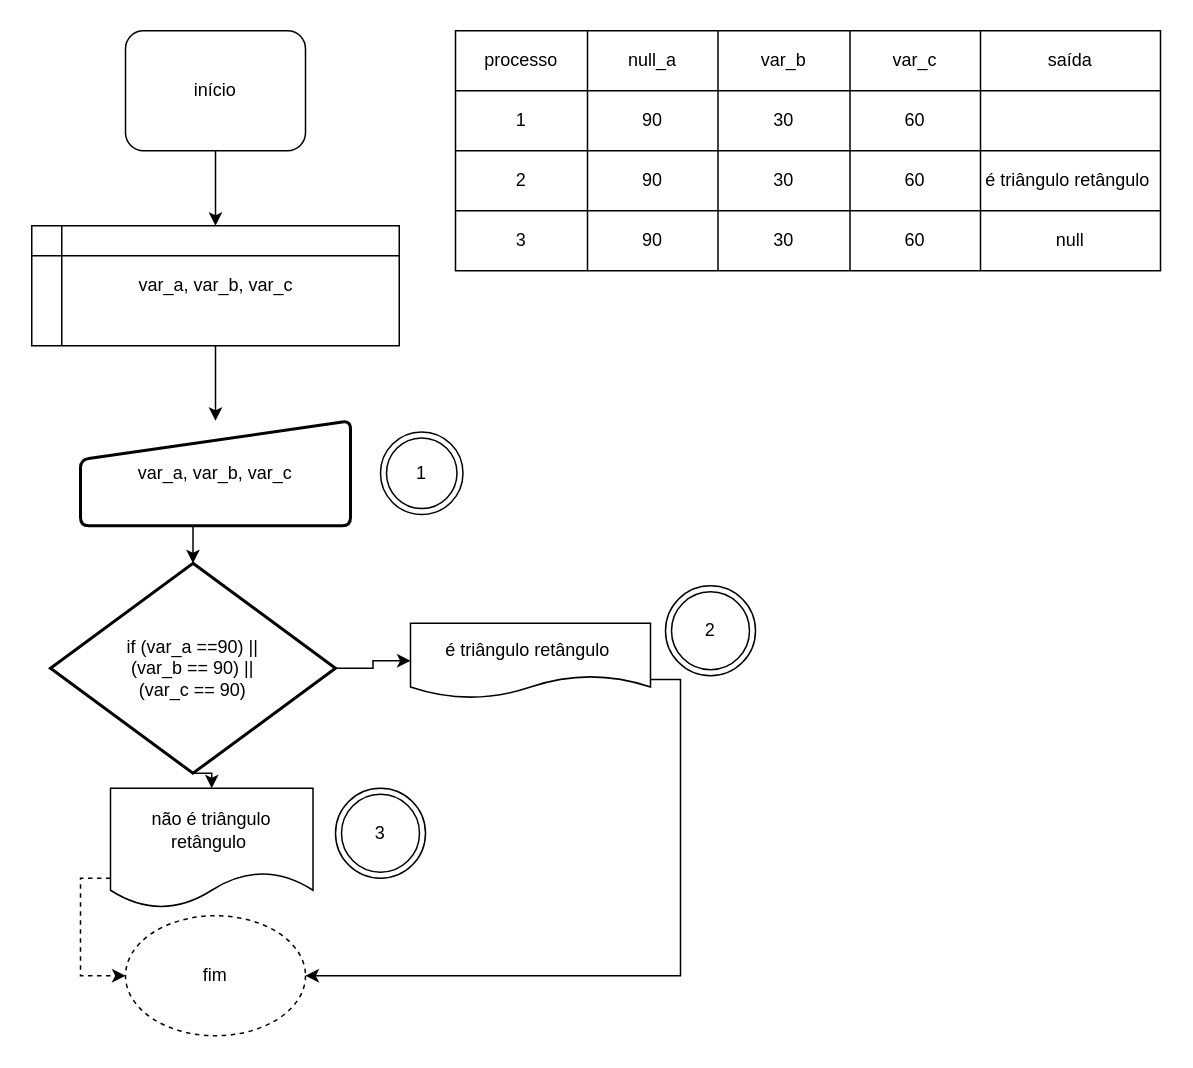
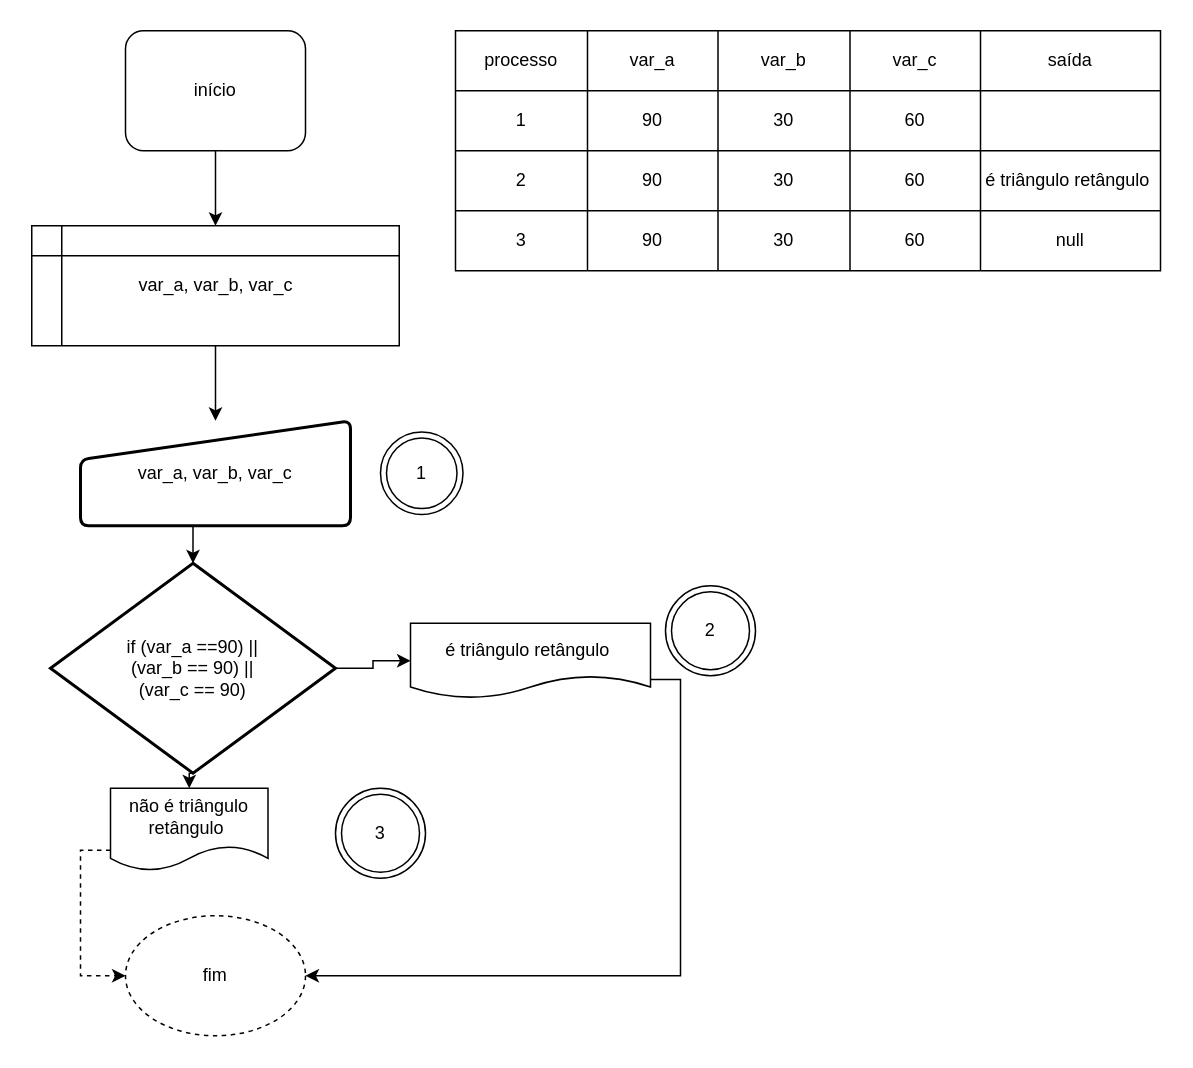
(653, 61) -> (653, 61)
(212, 848) -> (189, 830)
